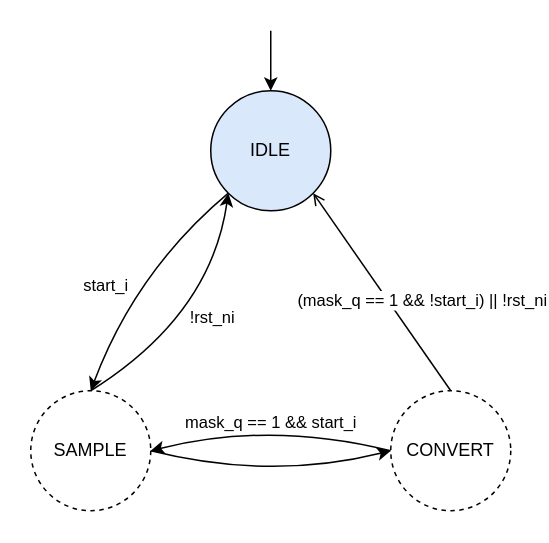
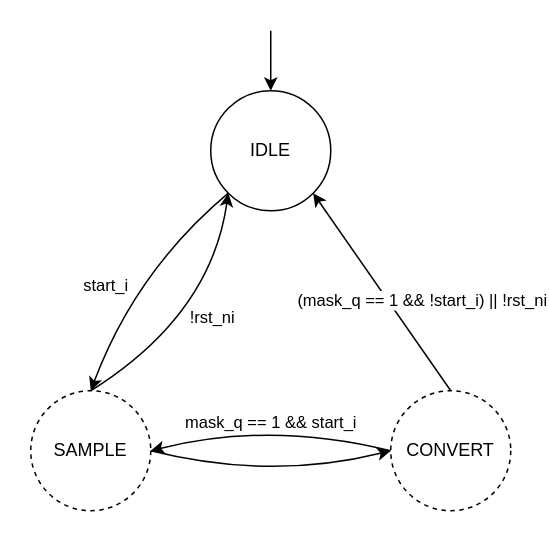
(271, 151) -> (271, 151)
(318, 200) -> (320, 203)
